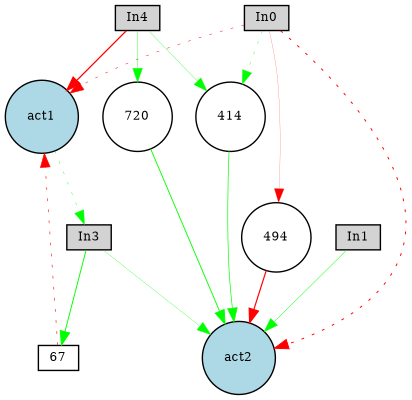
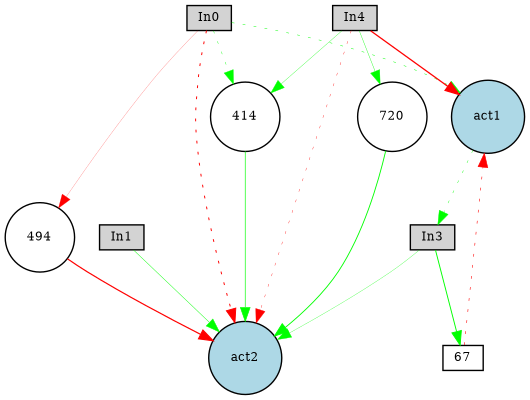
(157, 52) -> (315, 39)
none -> (306, 170)
